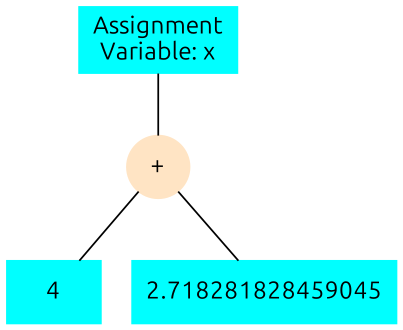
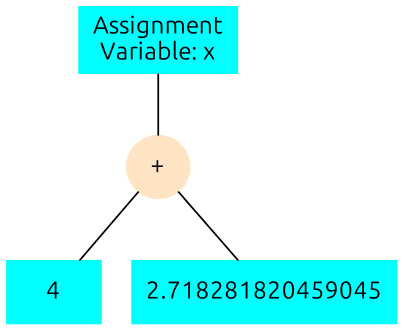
(264, 292) -> (264, 292)
